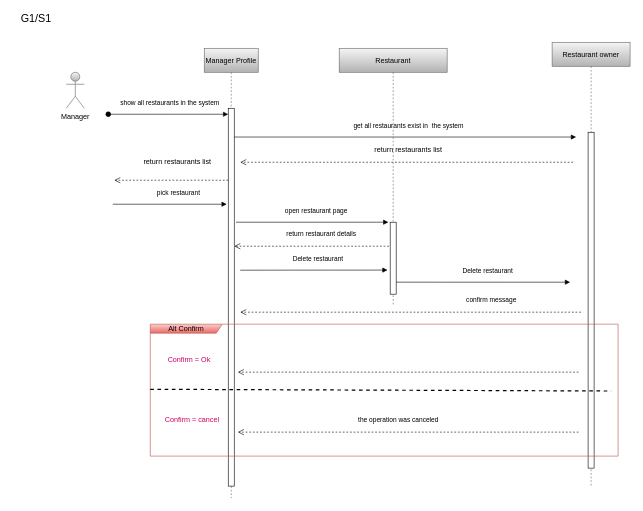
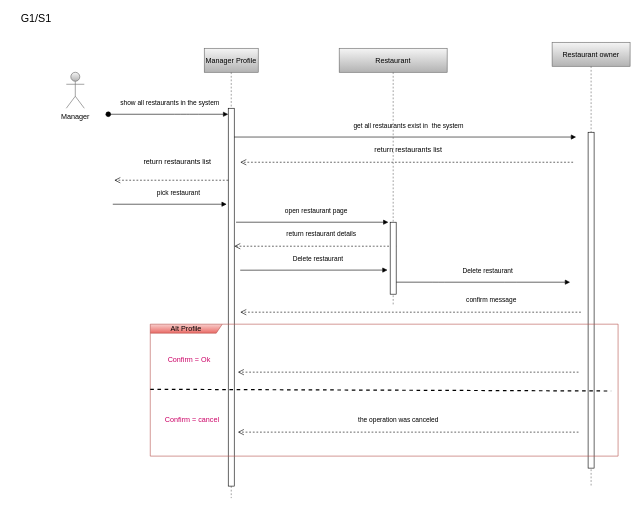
(186, 329) -> (186, 329)
